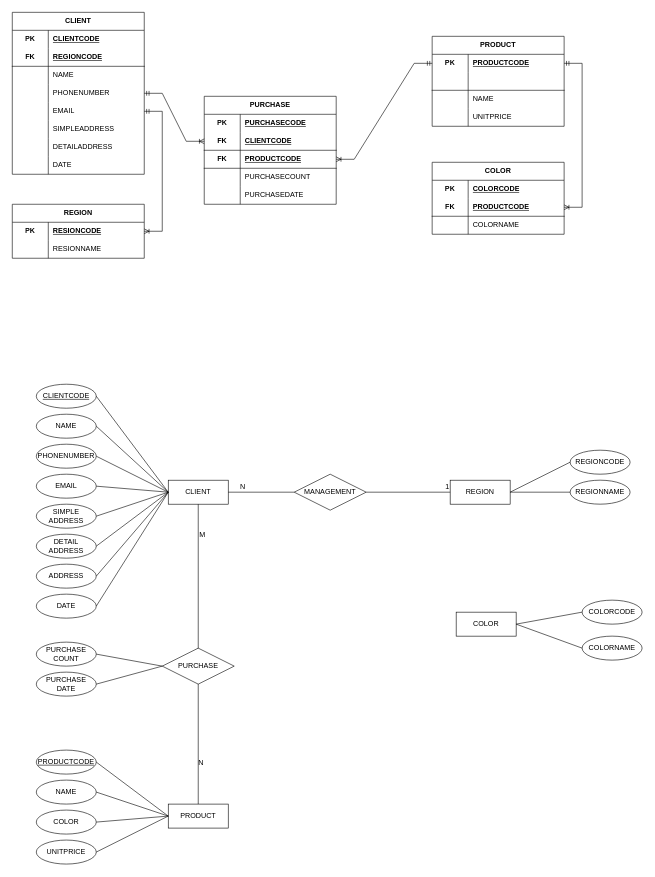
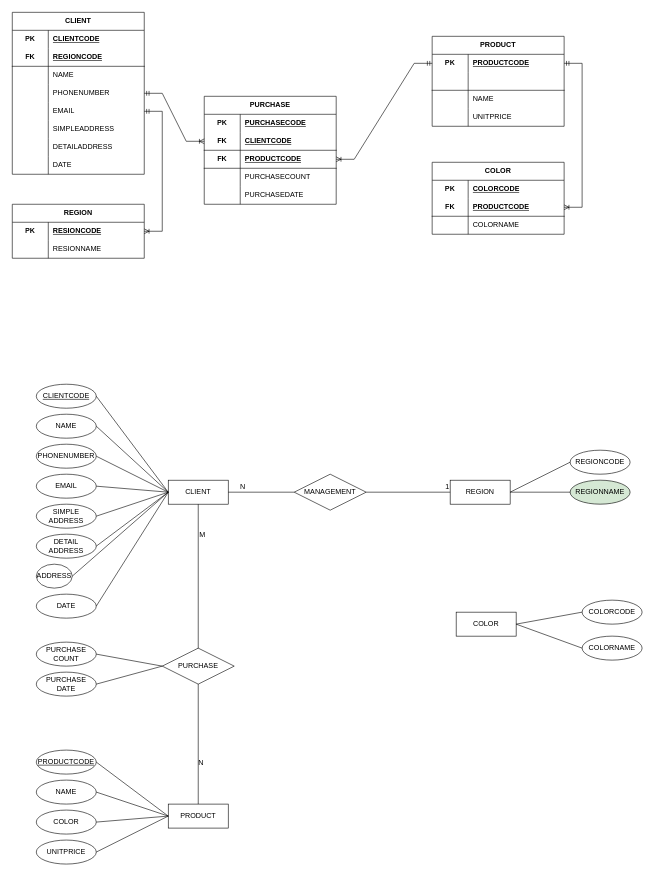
(600, 492) -> (600, 492)
(66, 576) -> (54, 576)
